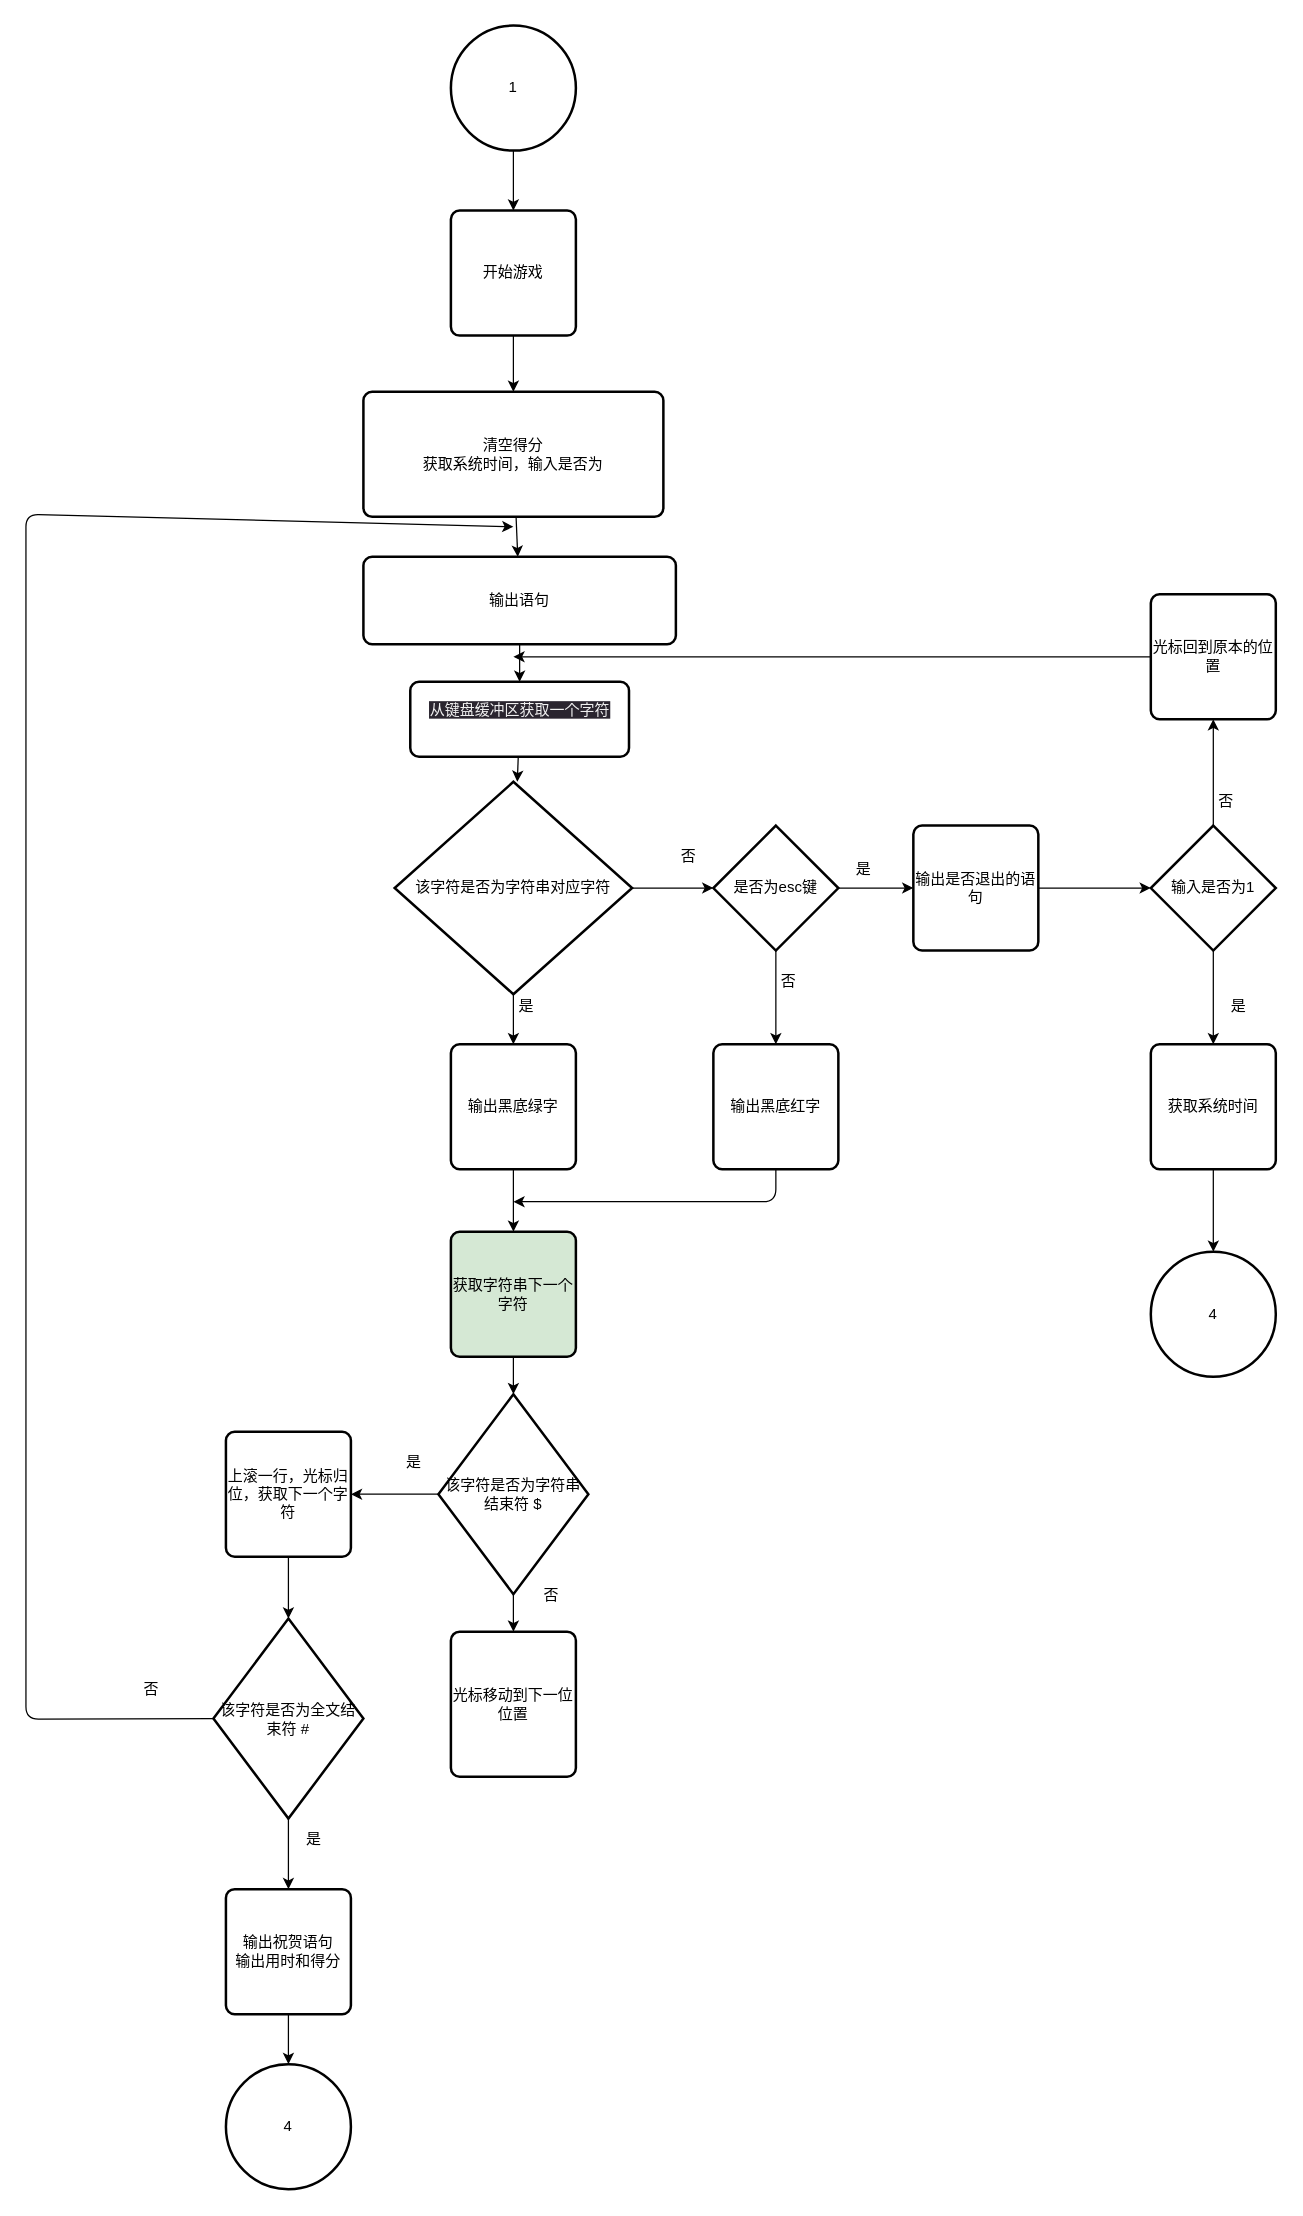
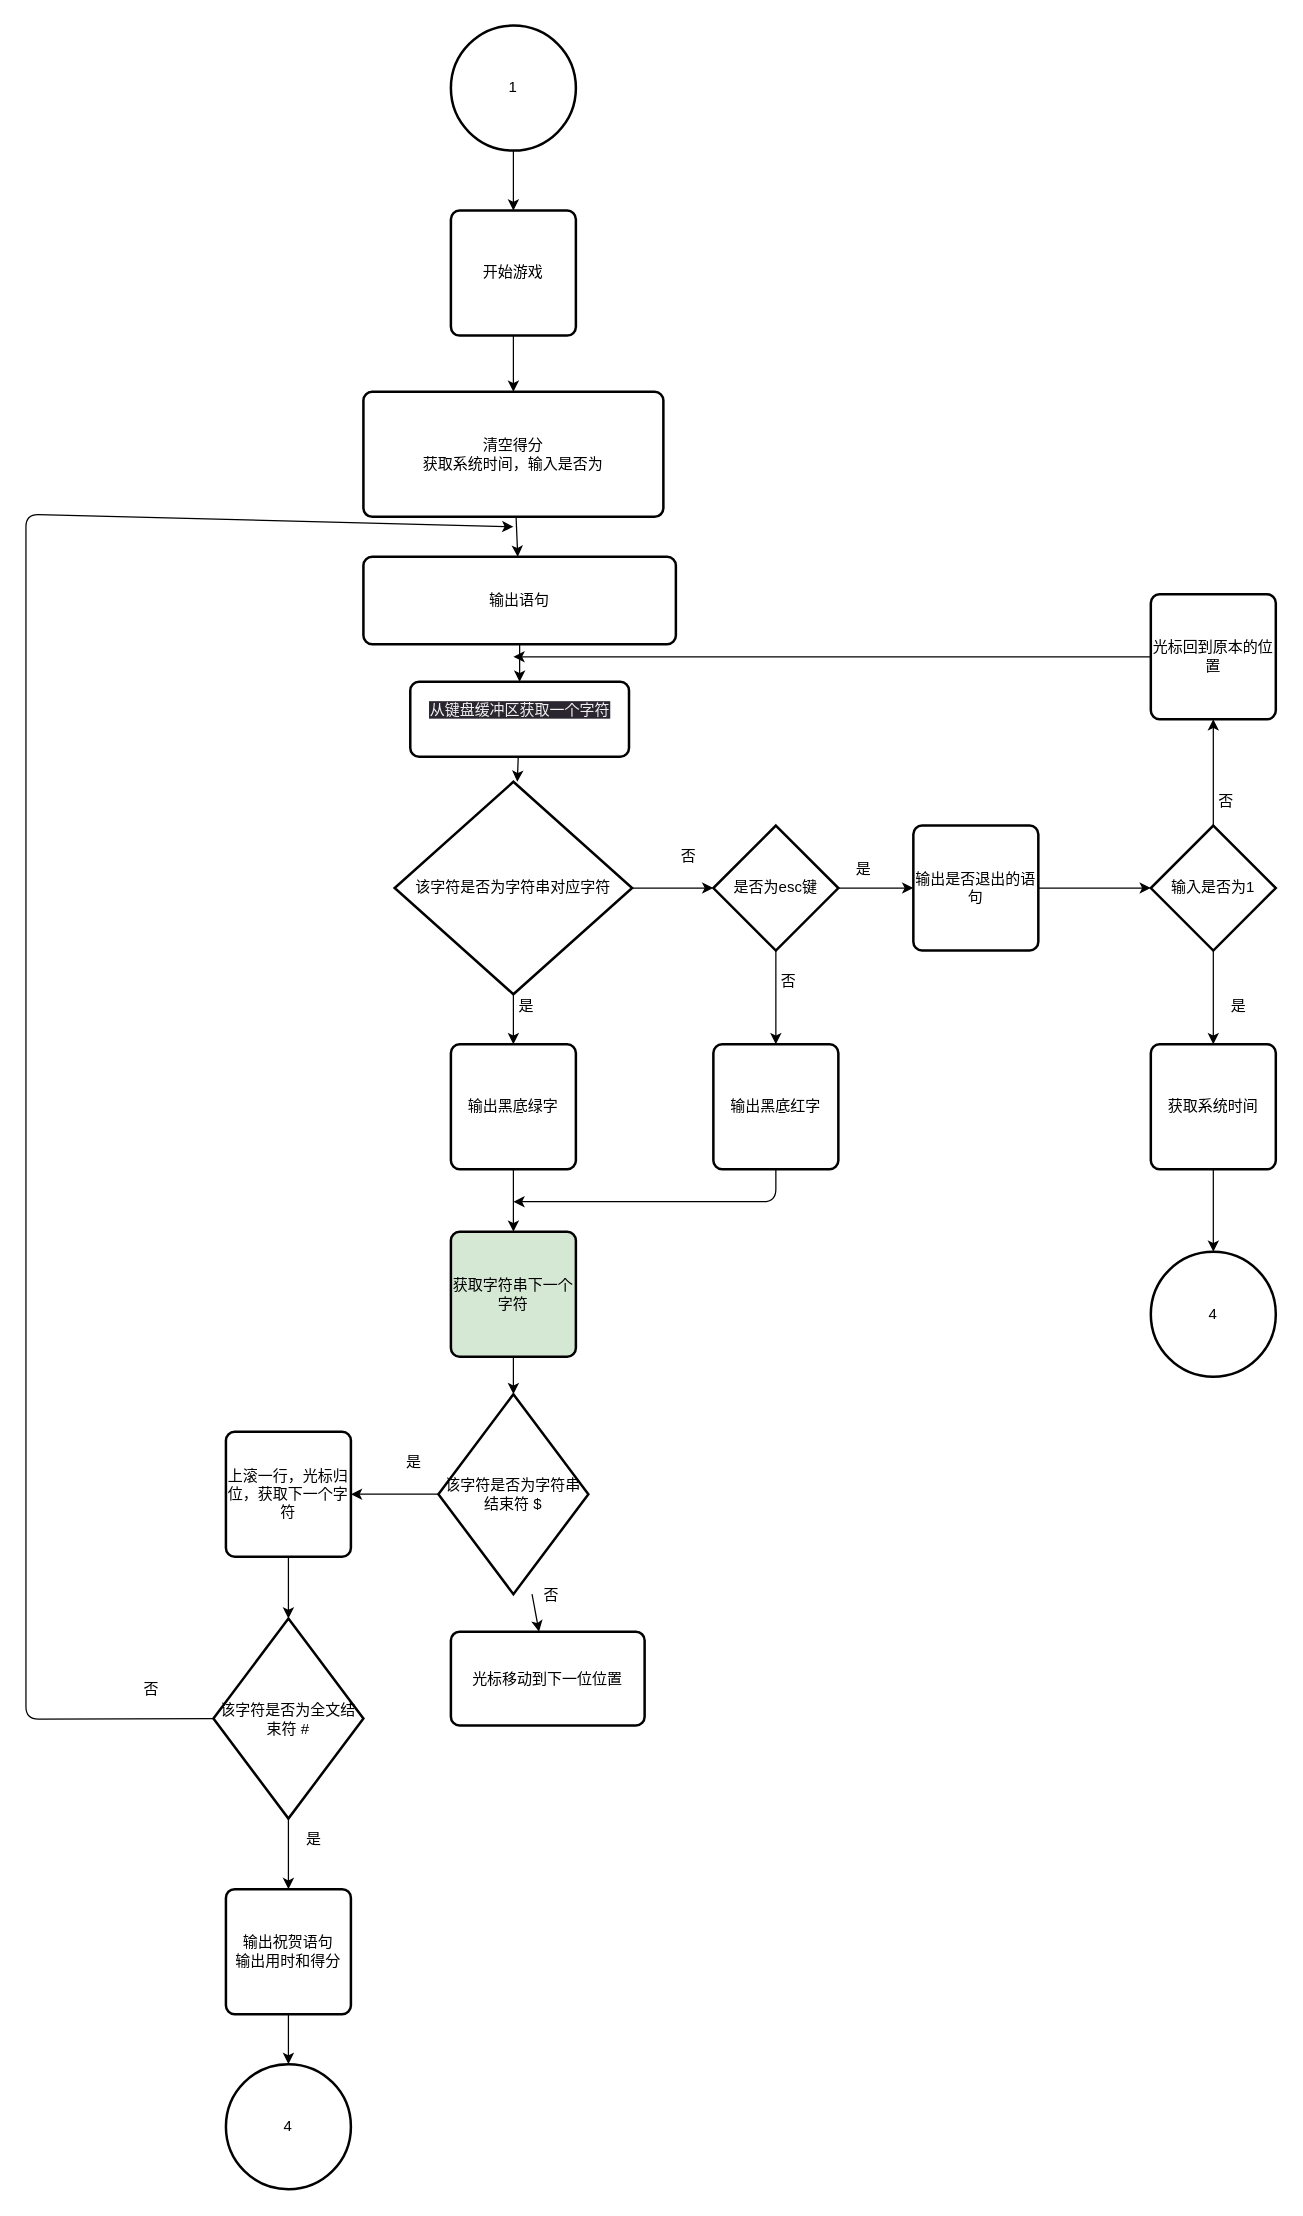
(513, 1704) -> (548, 1679)
